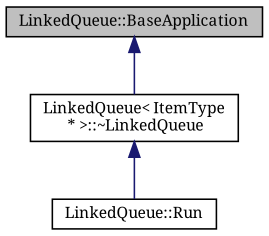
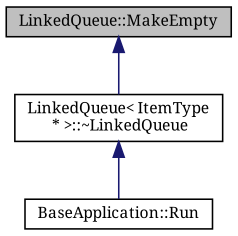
(134, 22) -> (119, 22)
(134, 214) -> (119, 214)
